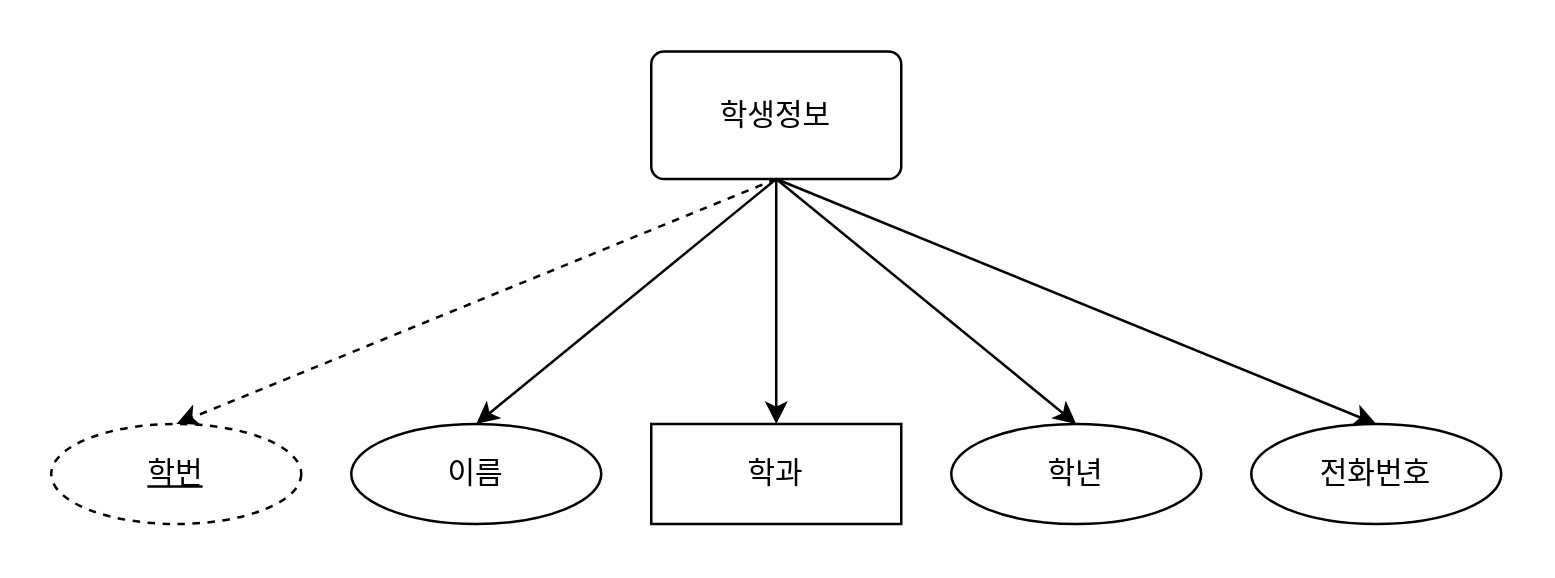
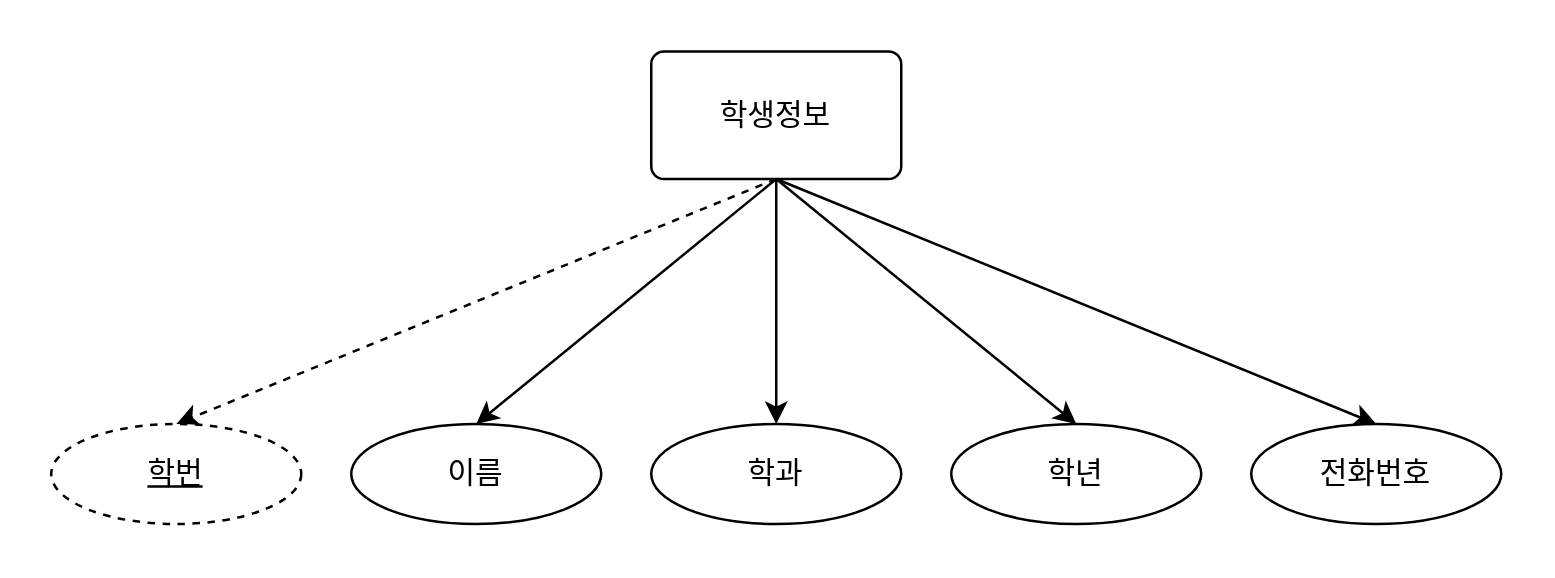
(776, 474) -> (776, 474)
